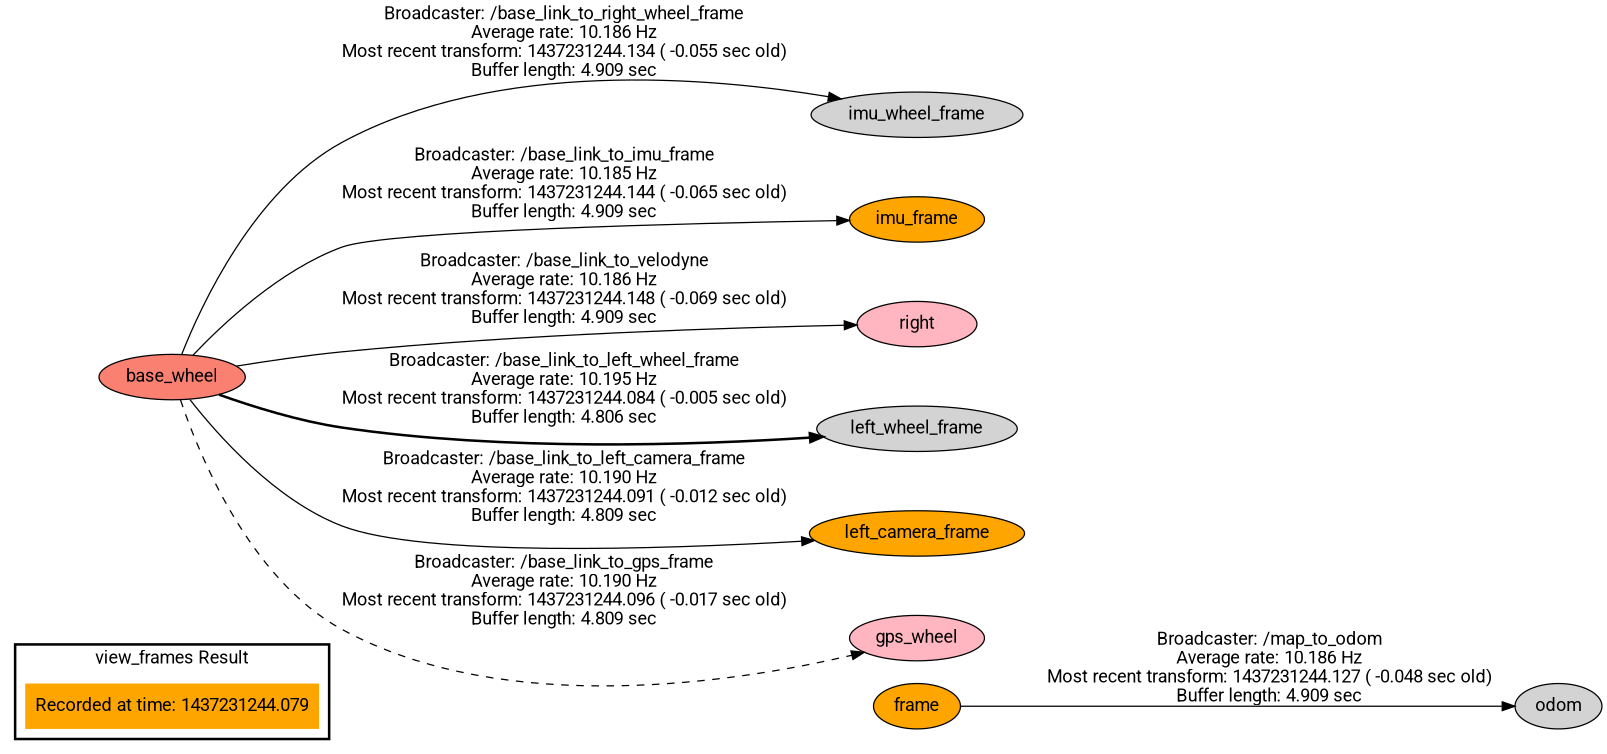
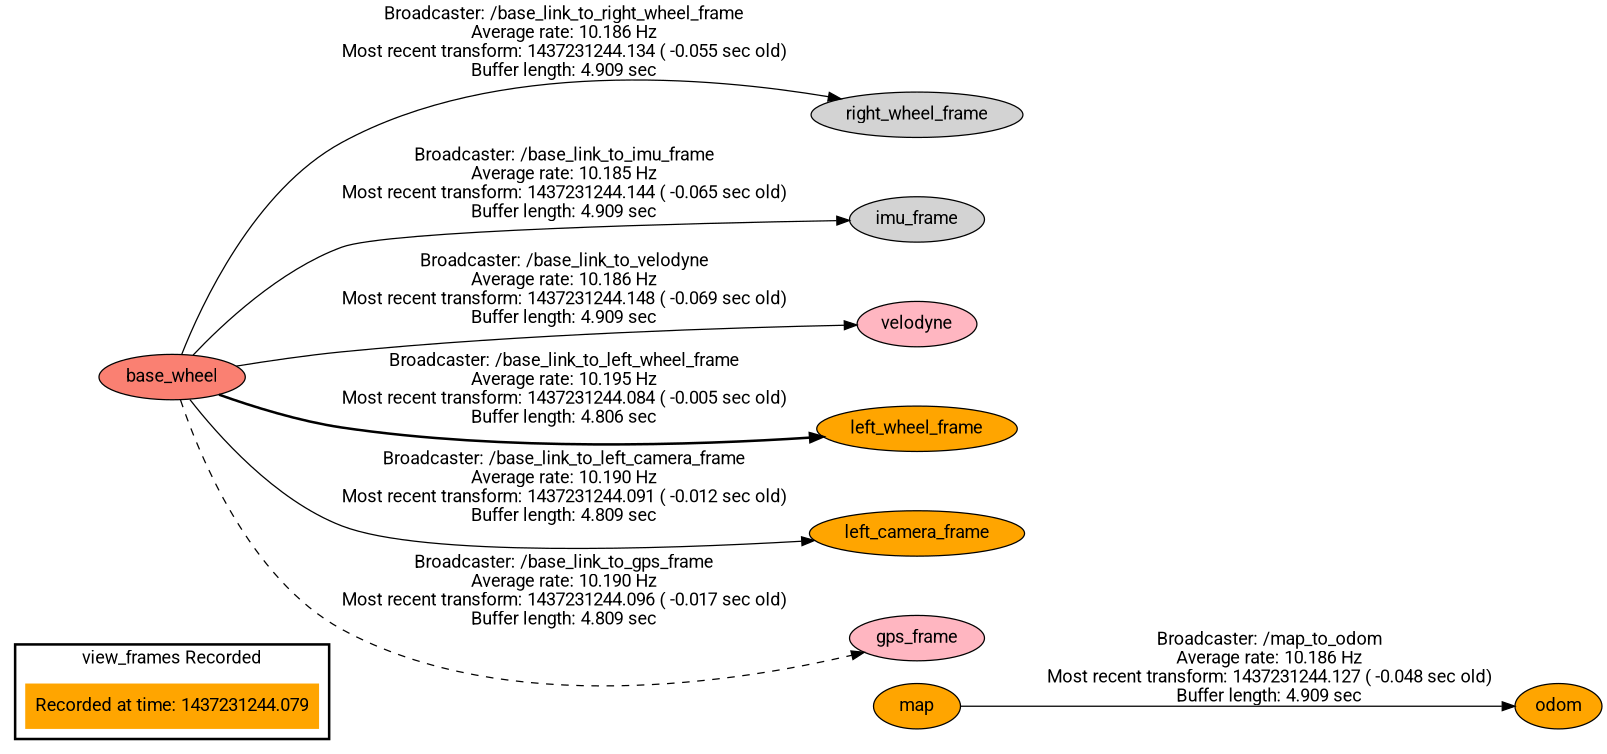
(917, 115) -> (917, 115)
(917, 219) -> (917, 219)
(917, 324) -> (917, 324)
(917, 429) -> (917, 429)
(917, 638) -> (917, 638)
(172, 659) -> (172, 659)
(917, 706) -> (917, 706)
(1558, 706) -> (1558, 706)
